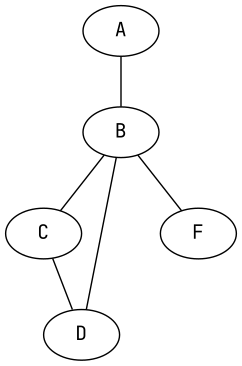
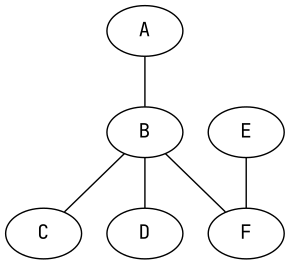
none -> (246, 132)
(63, 284) -> none
